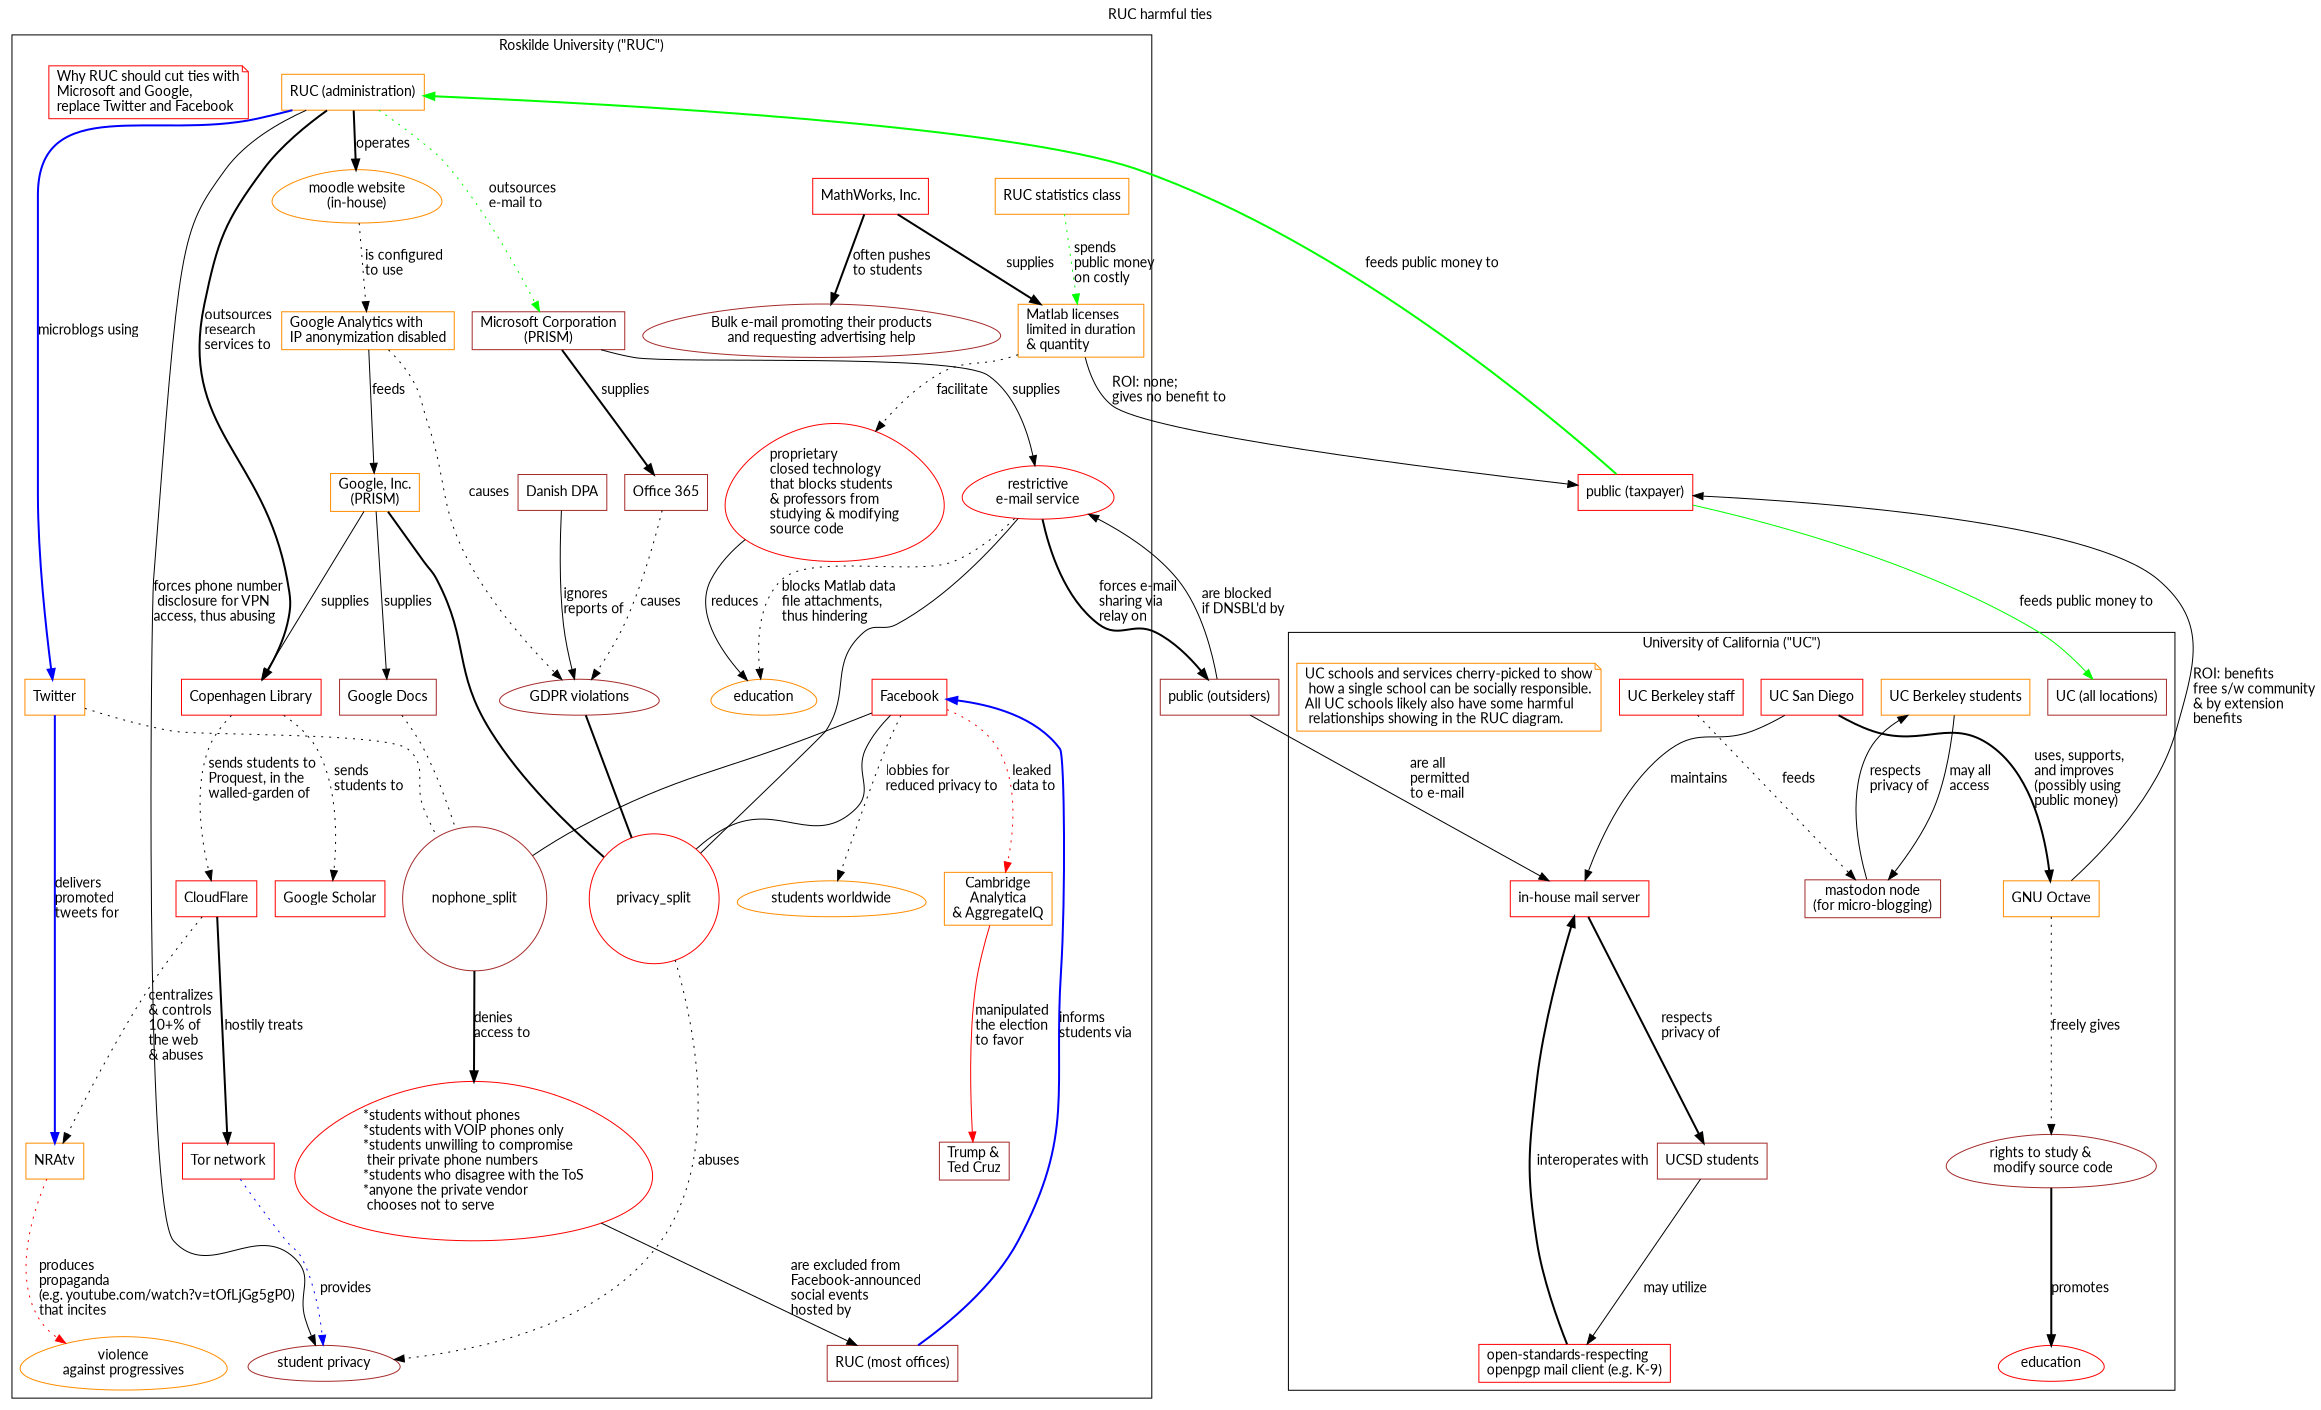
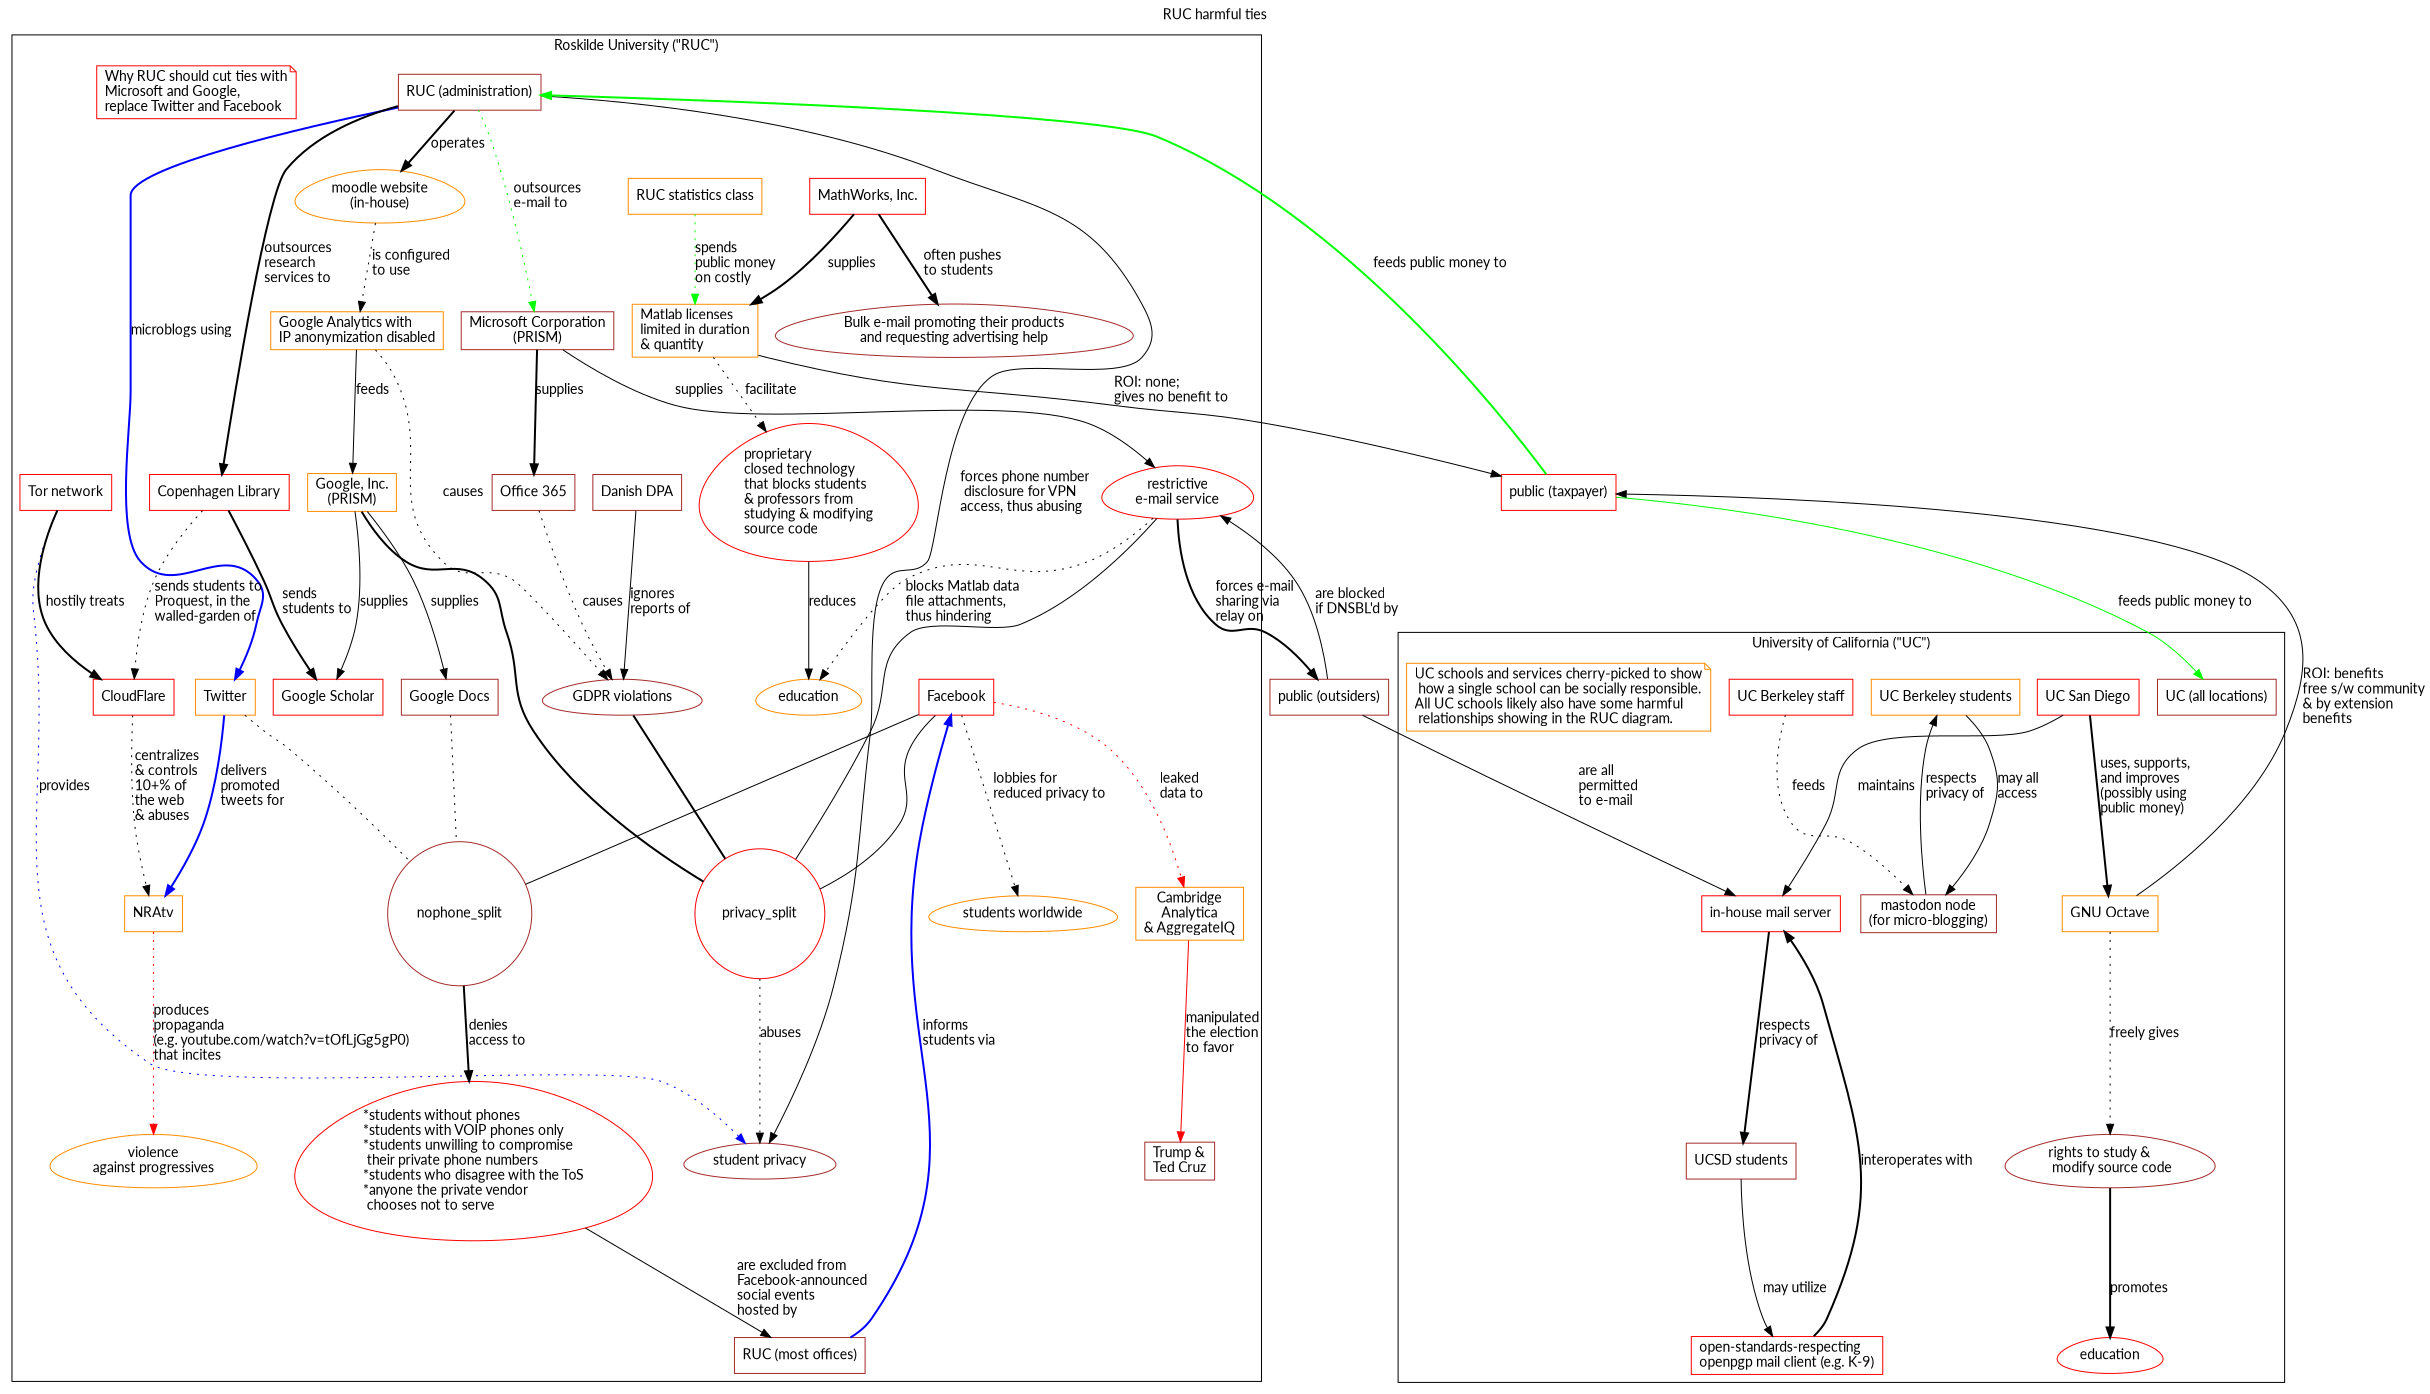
(353, 92) -> (470, 92)
(316, 591) -> (360, 592)
(330, 785) -> (270, 596)
(222, 1025) -> (39, 601)
